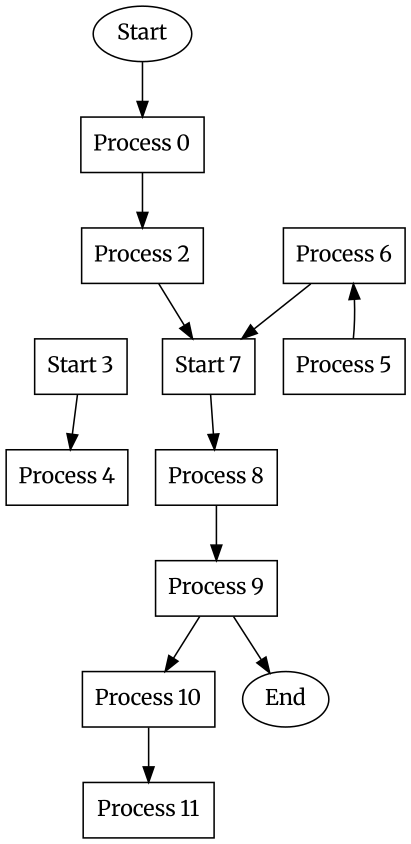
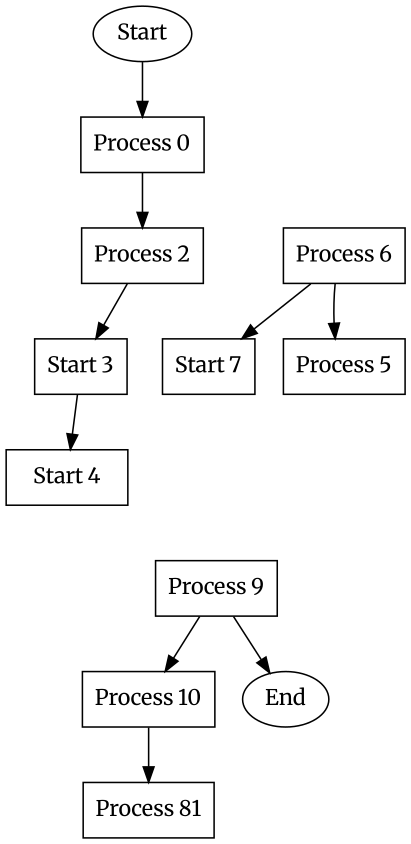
(172, 305) -> (115, 304)
(355, 319) -> (334, 304)
(67, 477) -> (67, 477)
(216, 477) -> none
(149, 810) -> (149, 810)
